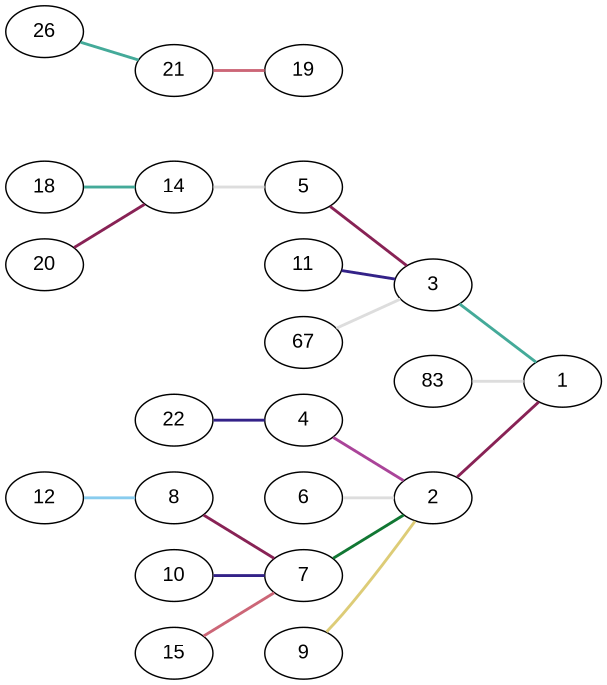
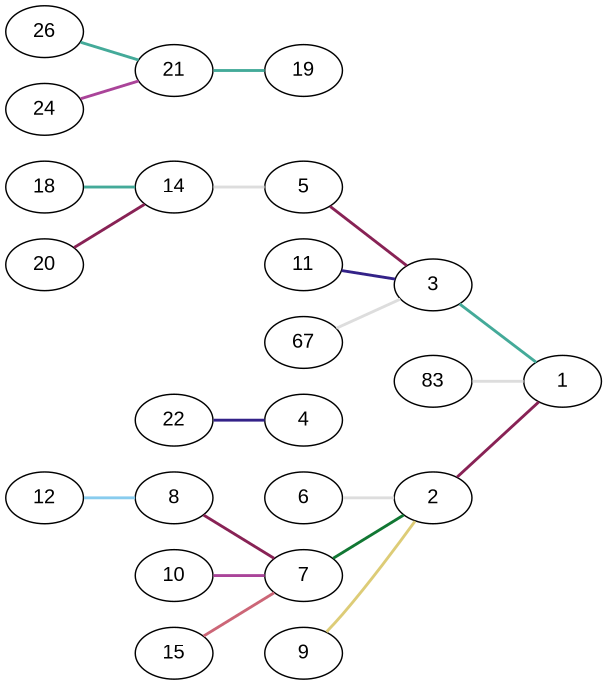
(239, 71) -> (239, 71)
none -> (45, 109)
(368, 459) -> none
(239, 576) -> (239, 576)
